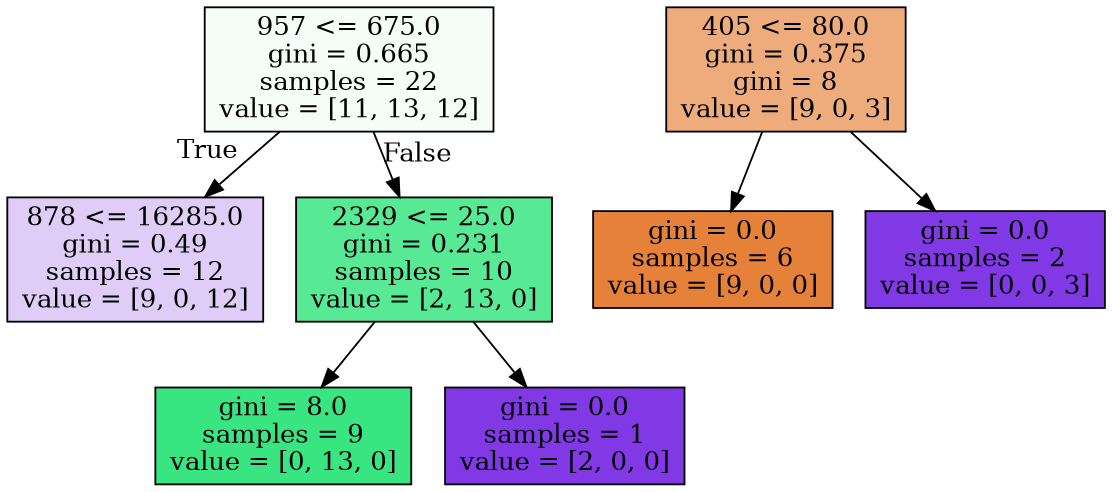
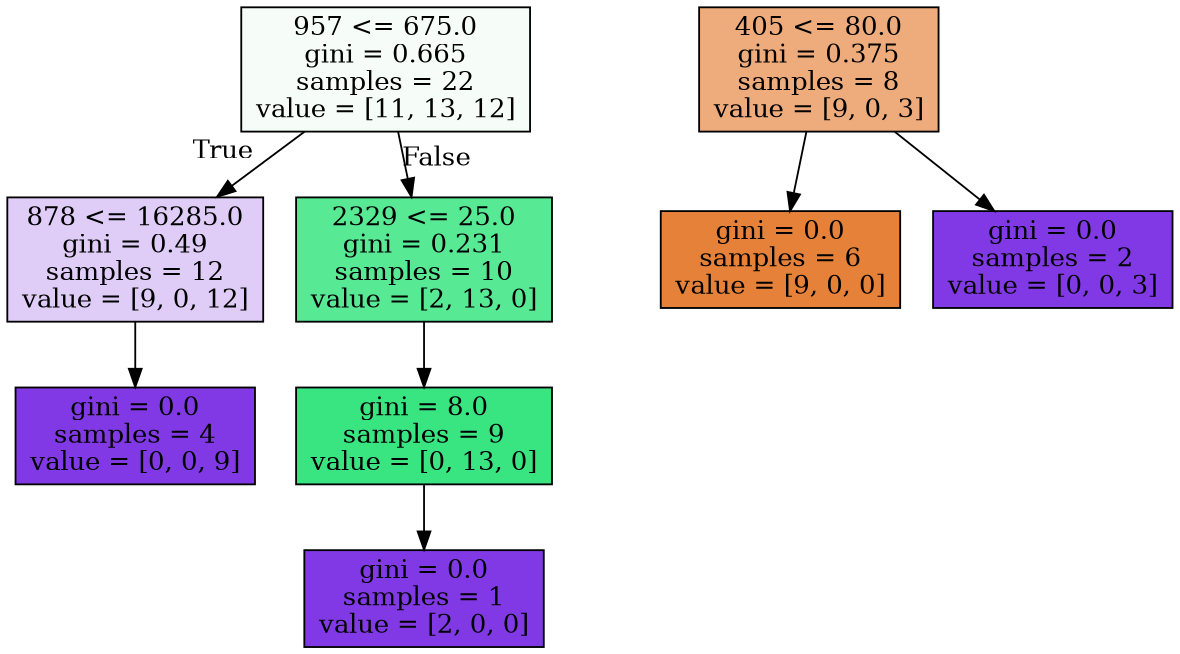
(786, 69) -> (819, 69)
(494, 347) -> (424, 508)
none -> (135, 436)
